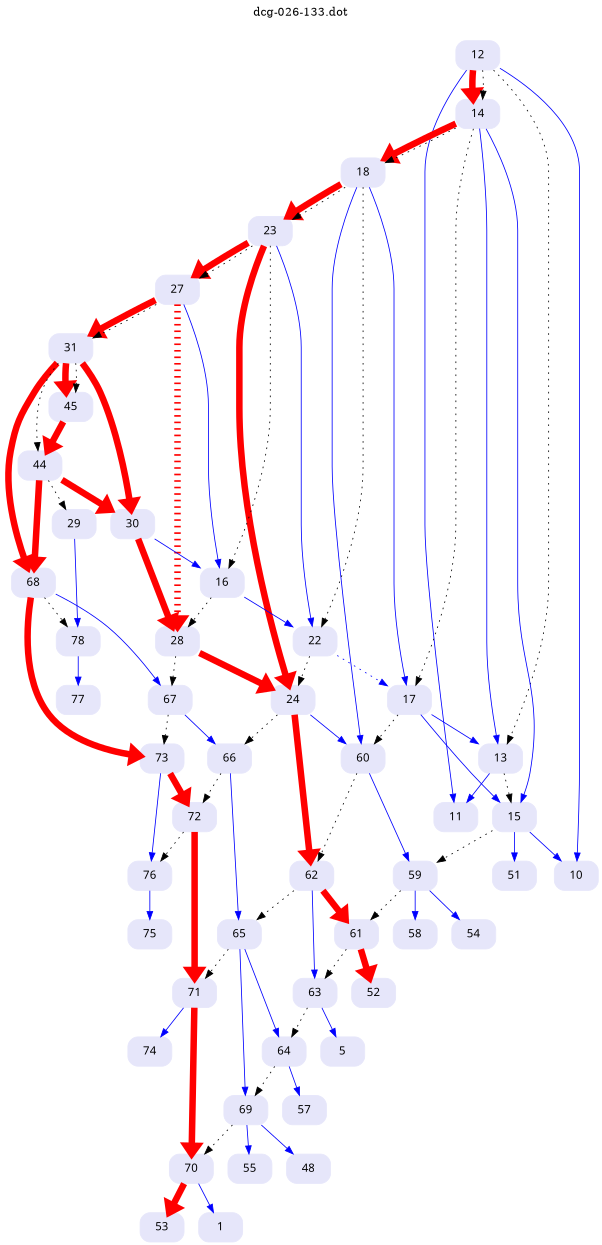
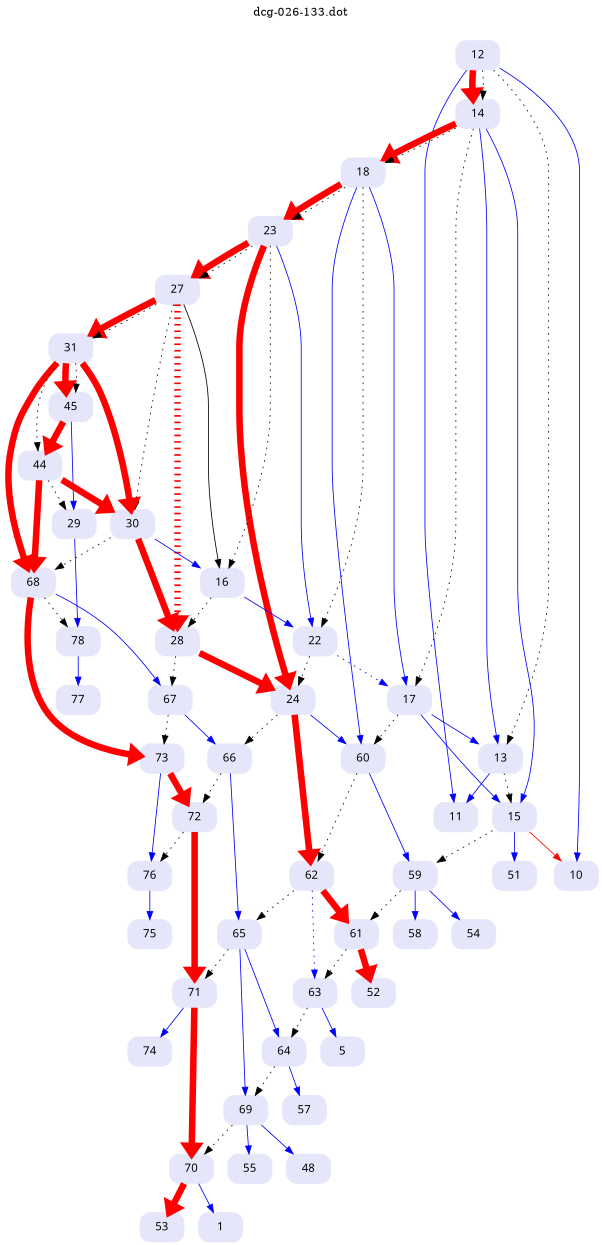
none -> (152, 402)
(208, 431) -> (208, 431)
none -> (72, 461)
none -> (87, 551)
(542, 844) -> (542, 844)
(313, 930) -> (313, 930)
